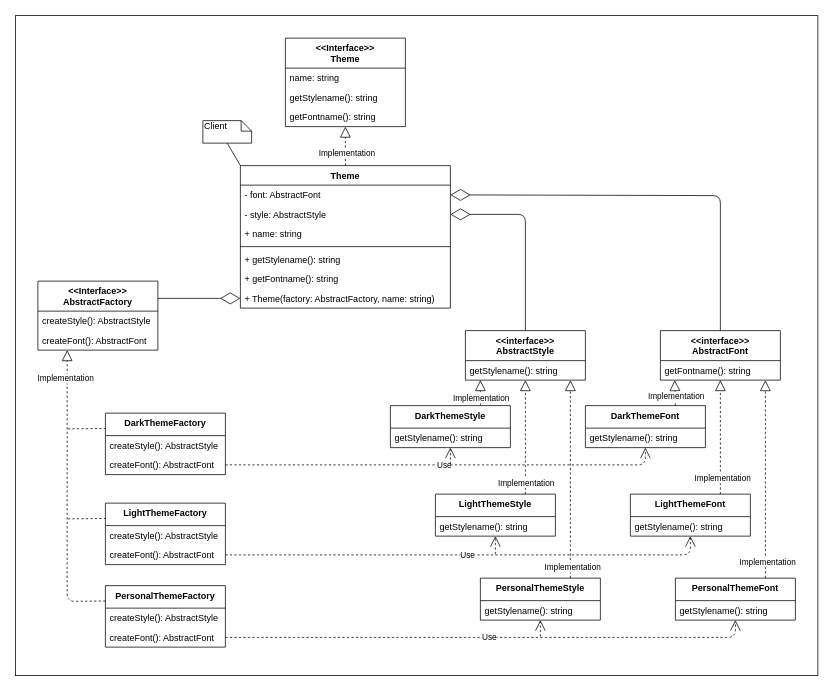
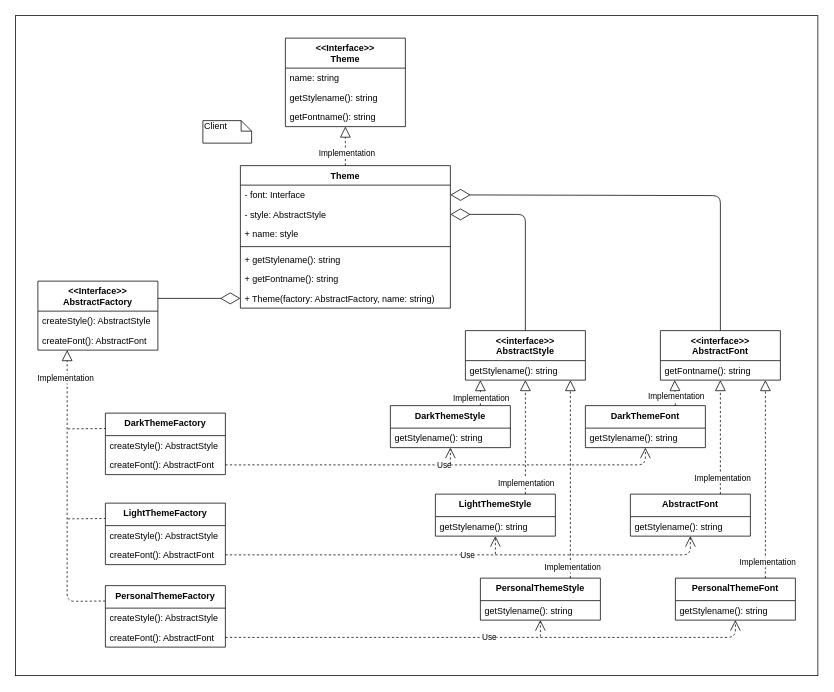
(234, 154) -> none
(291, 195) -> (284, 195)
(275, 234) -> (273, 234)
(690, 504) -> (690, 504)
